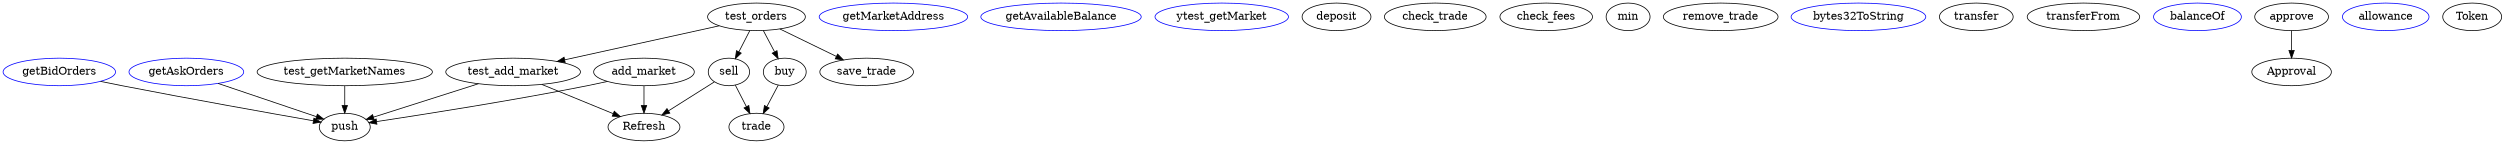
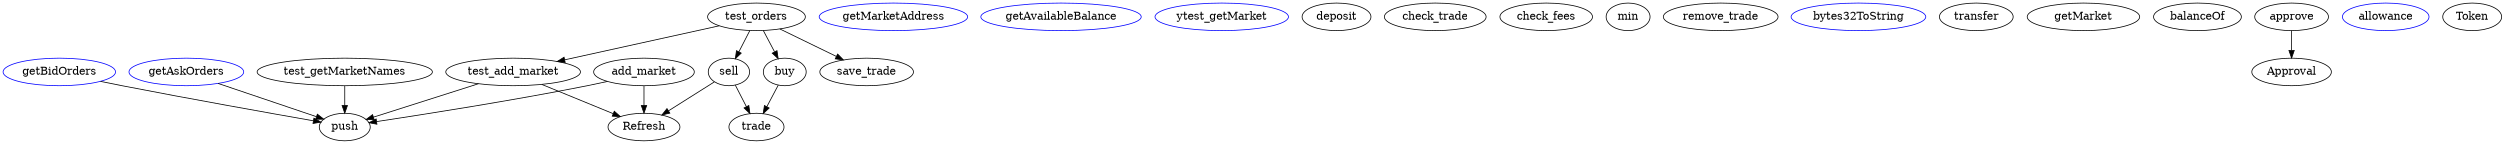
(2083, 17) -> (2083, 17)
(2197, 17) -> (2197, 17)
